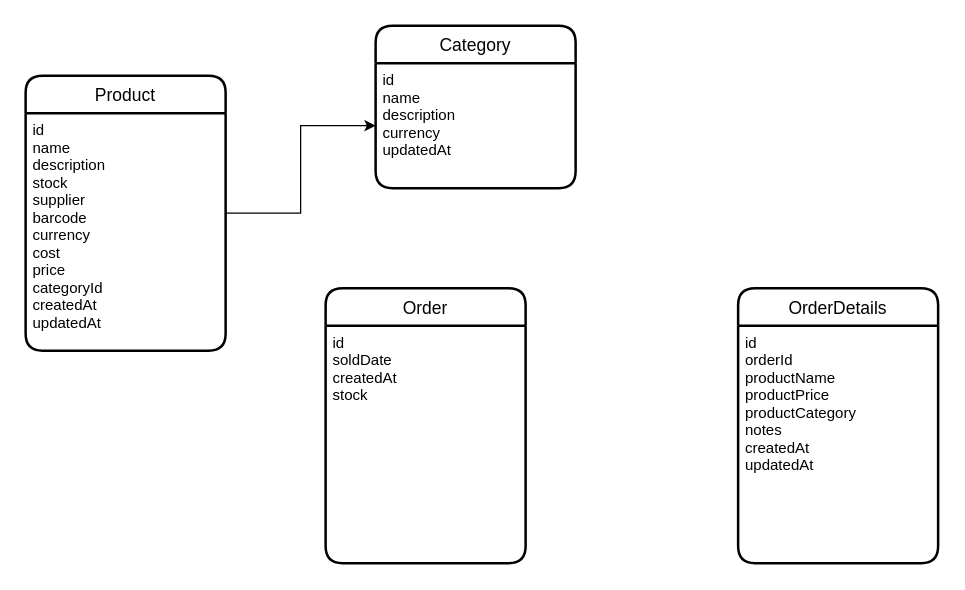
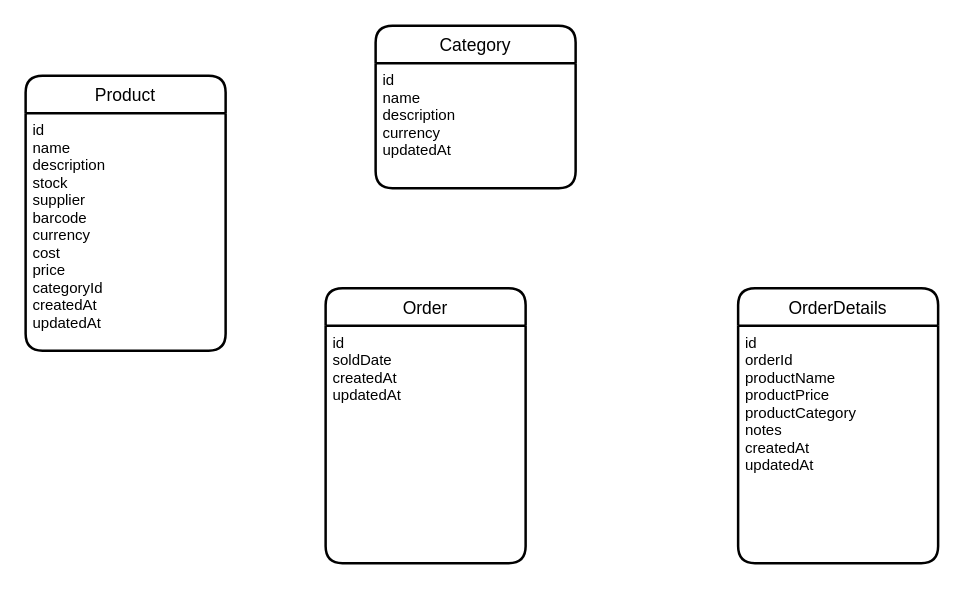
(301, 173) -> none
(339, 343) -> (339, 343)
